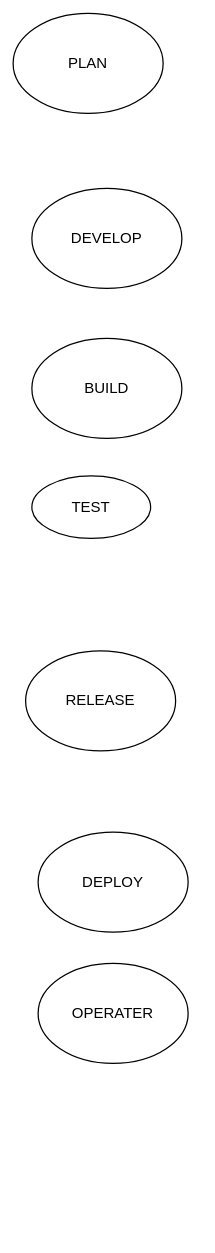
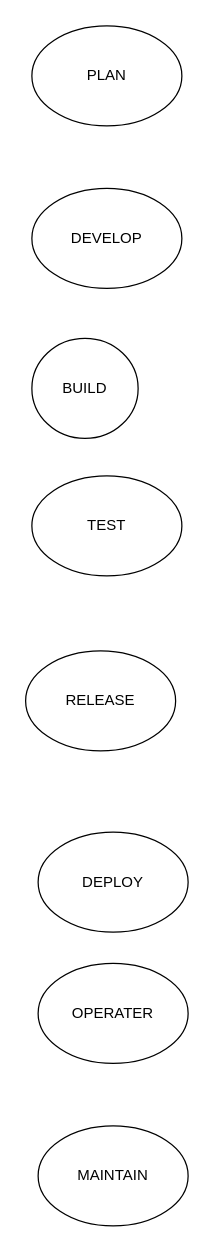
(88, 63) -> (107, 76)
(107, 388) -> (85, 388)
(91, 507) -> (107, 526)
none -> (113, 1176)
